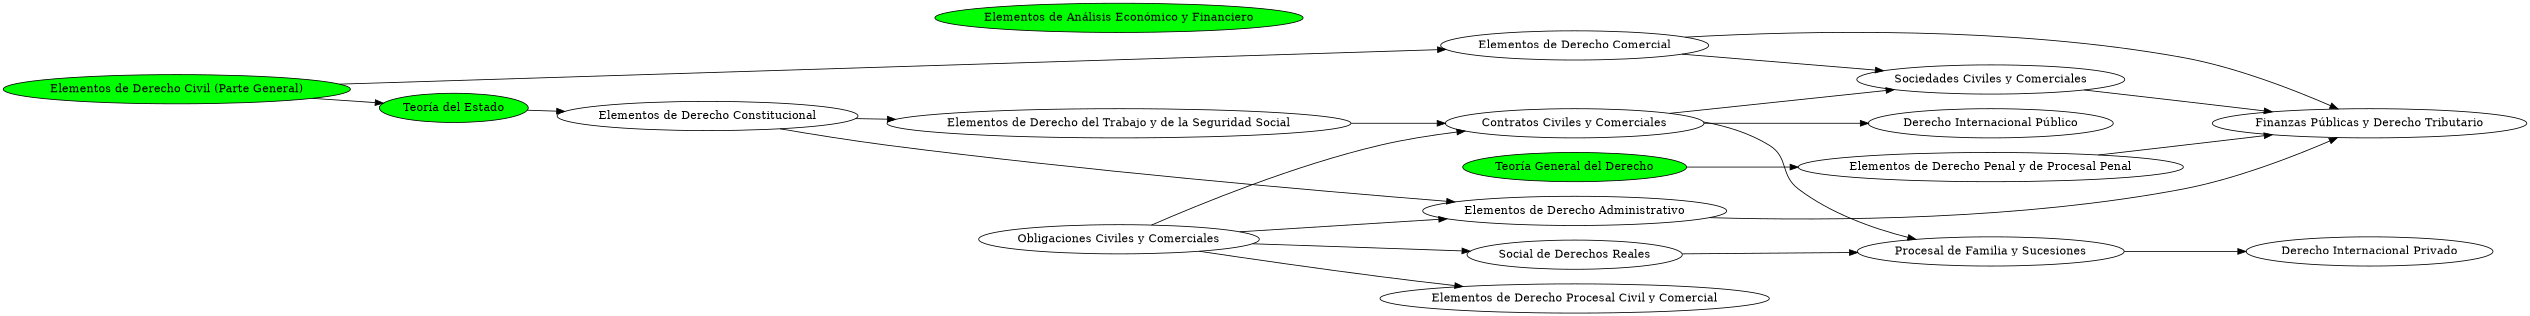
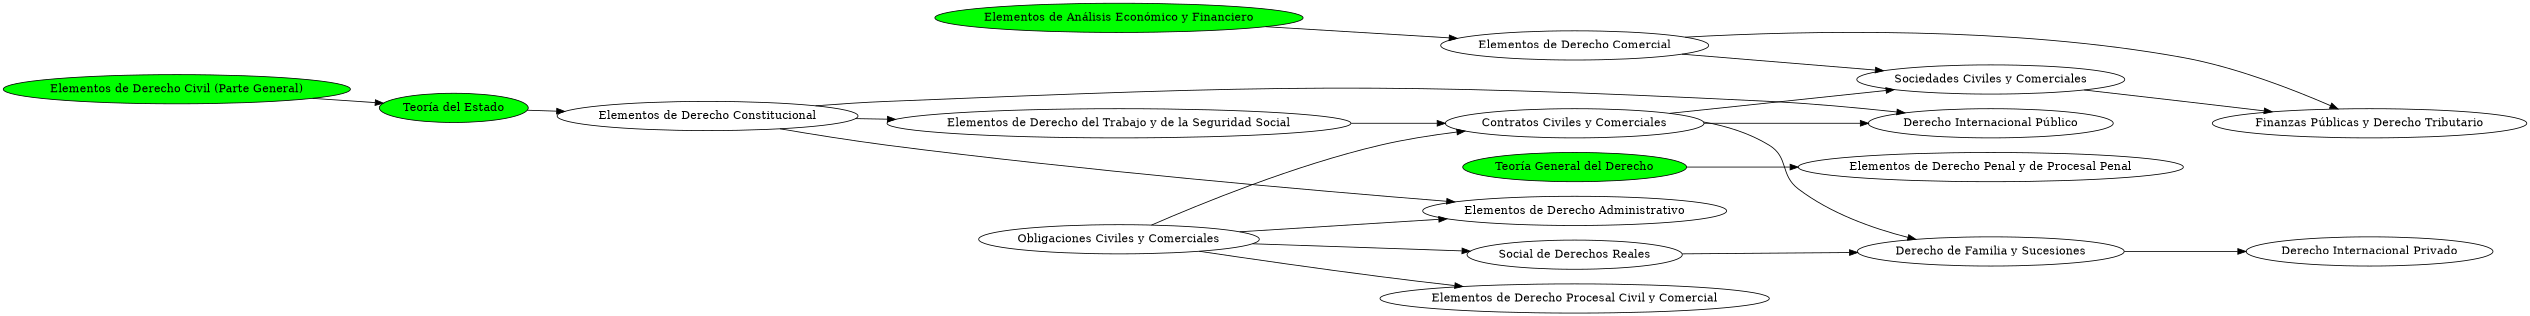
(888, 67) -> (1357, 32)
none -> (1356, 88)
(2181, 145) -> none
(2024, 210) -> none
(1991, 251) -> (1991, 251)
